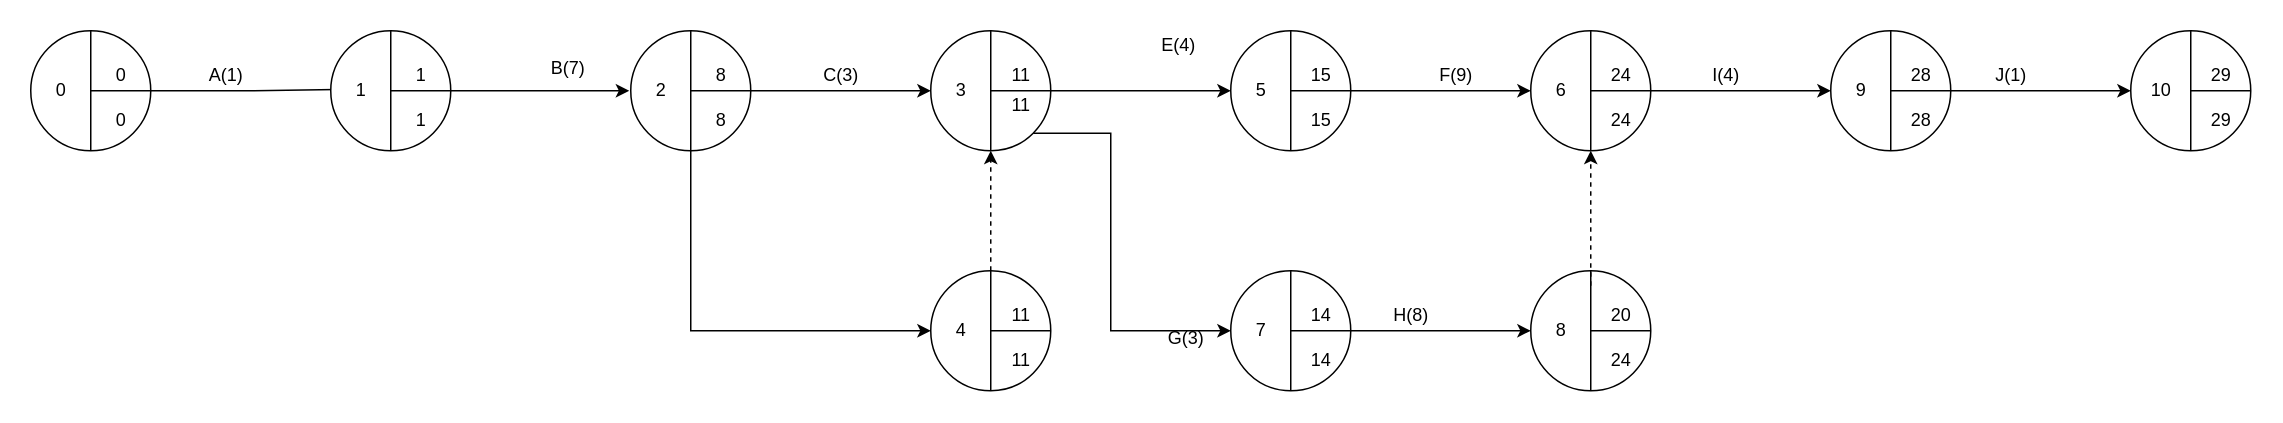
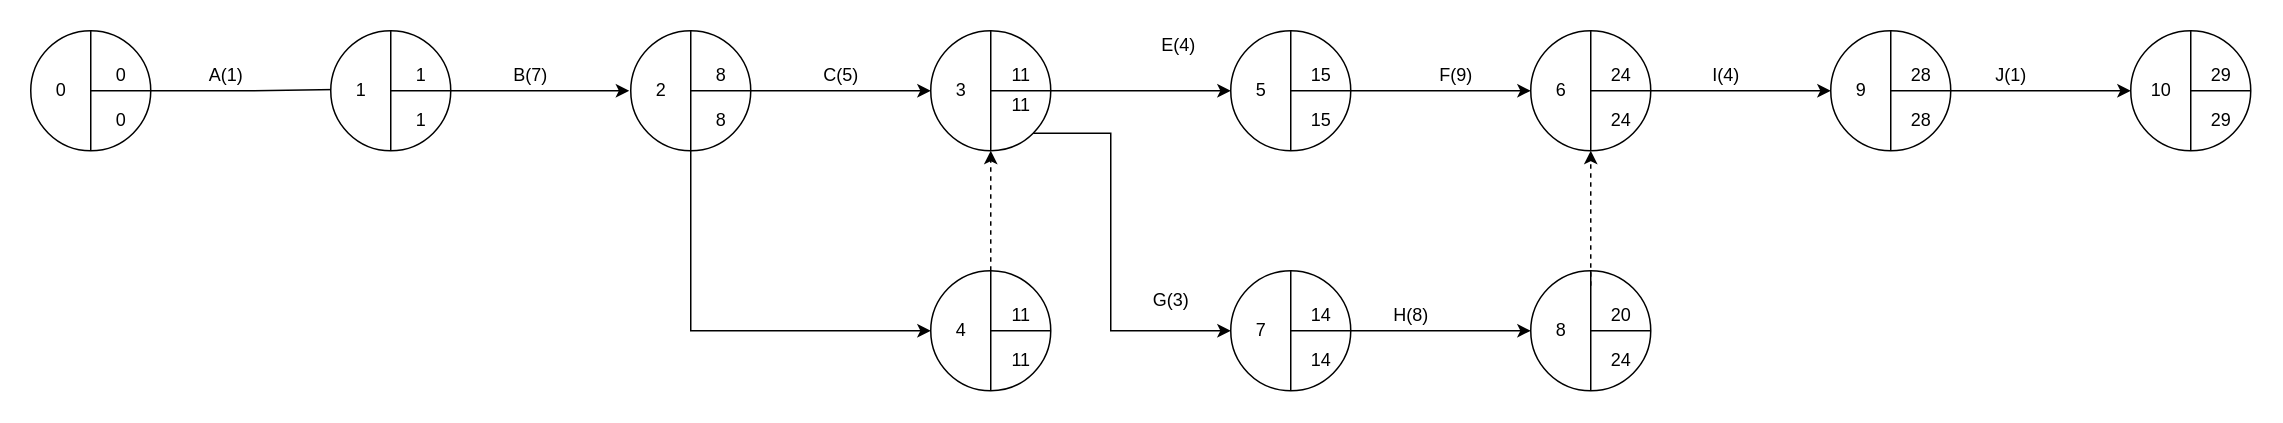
(568, 68) -> (530, 76)
(842, 76) -> (842, 76)
(1186, 338) -> (1171, 301)
